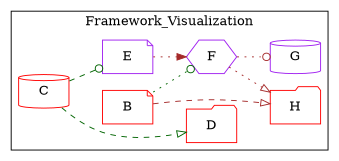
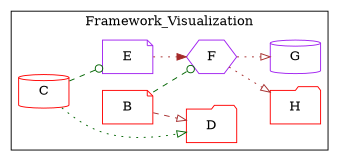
(249, 57) -> (249, 57)
(170, 82) -> (170, 82)
(207, 100) -> (165, 115)
(116, 135) -> (116, 135)
